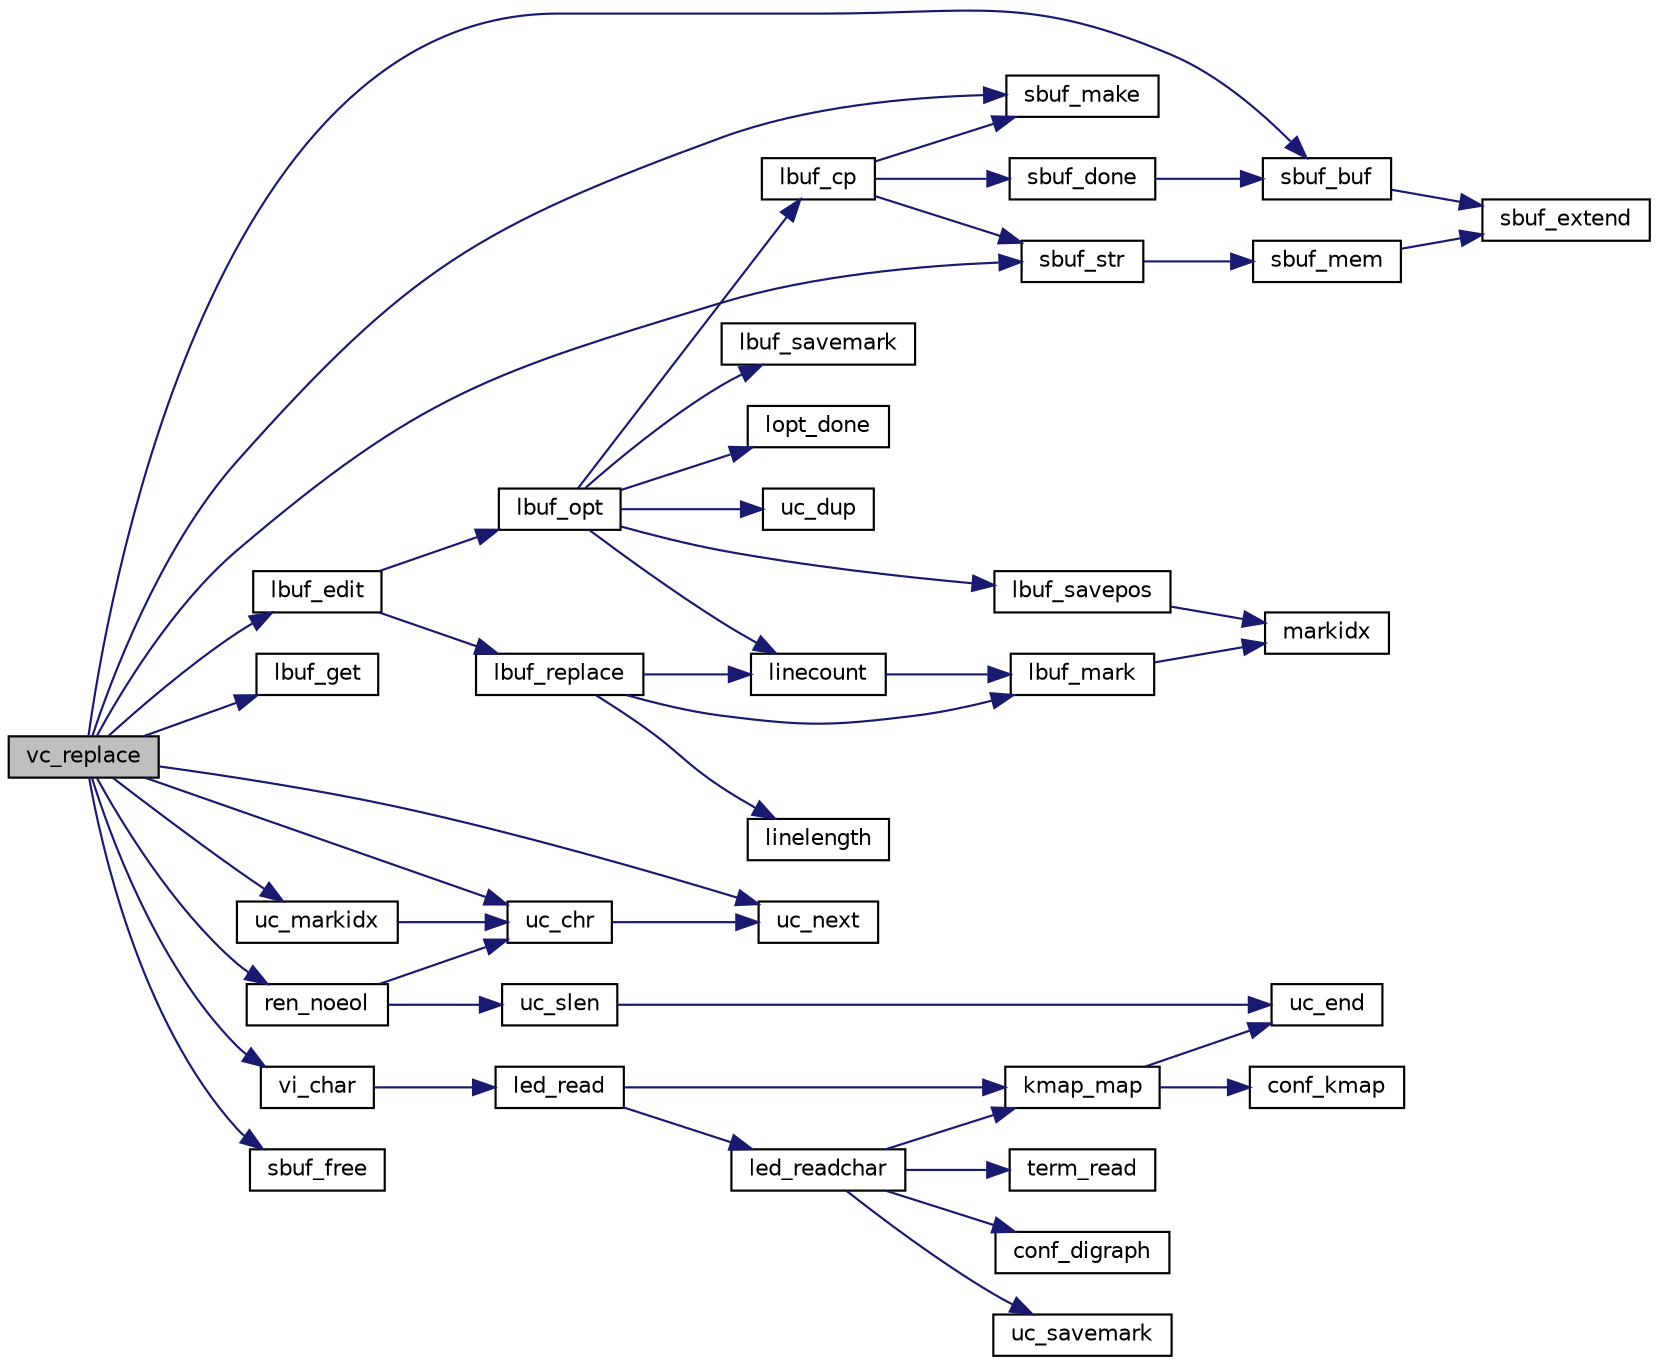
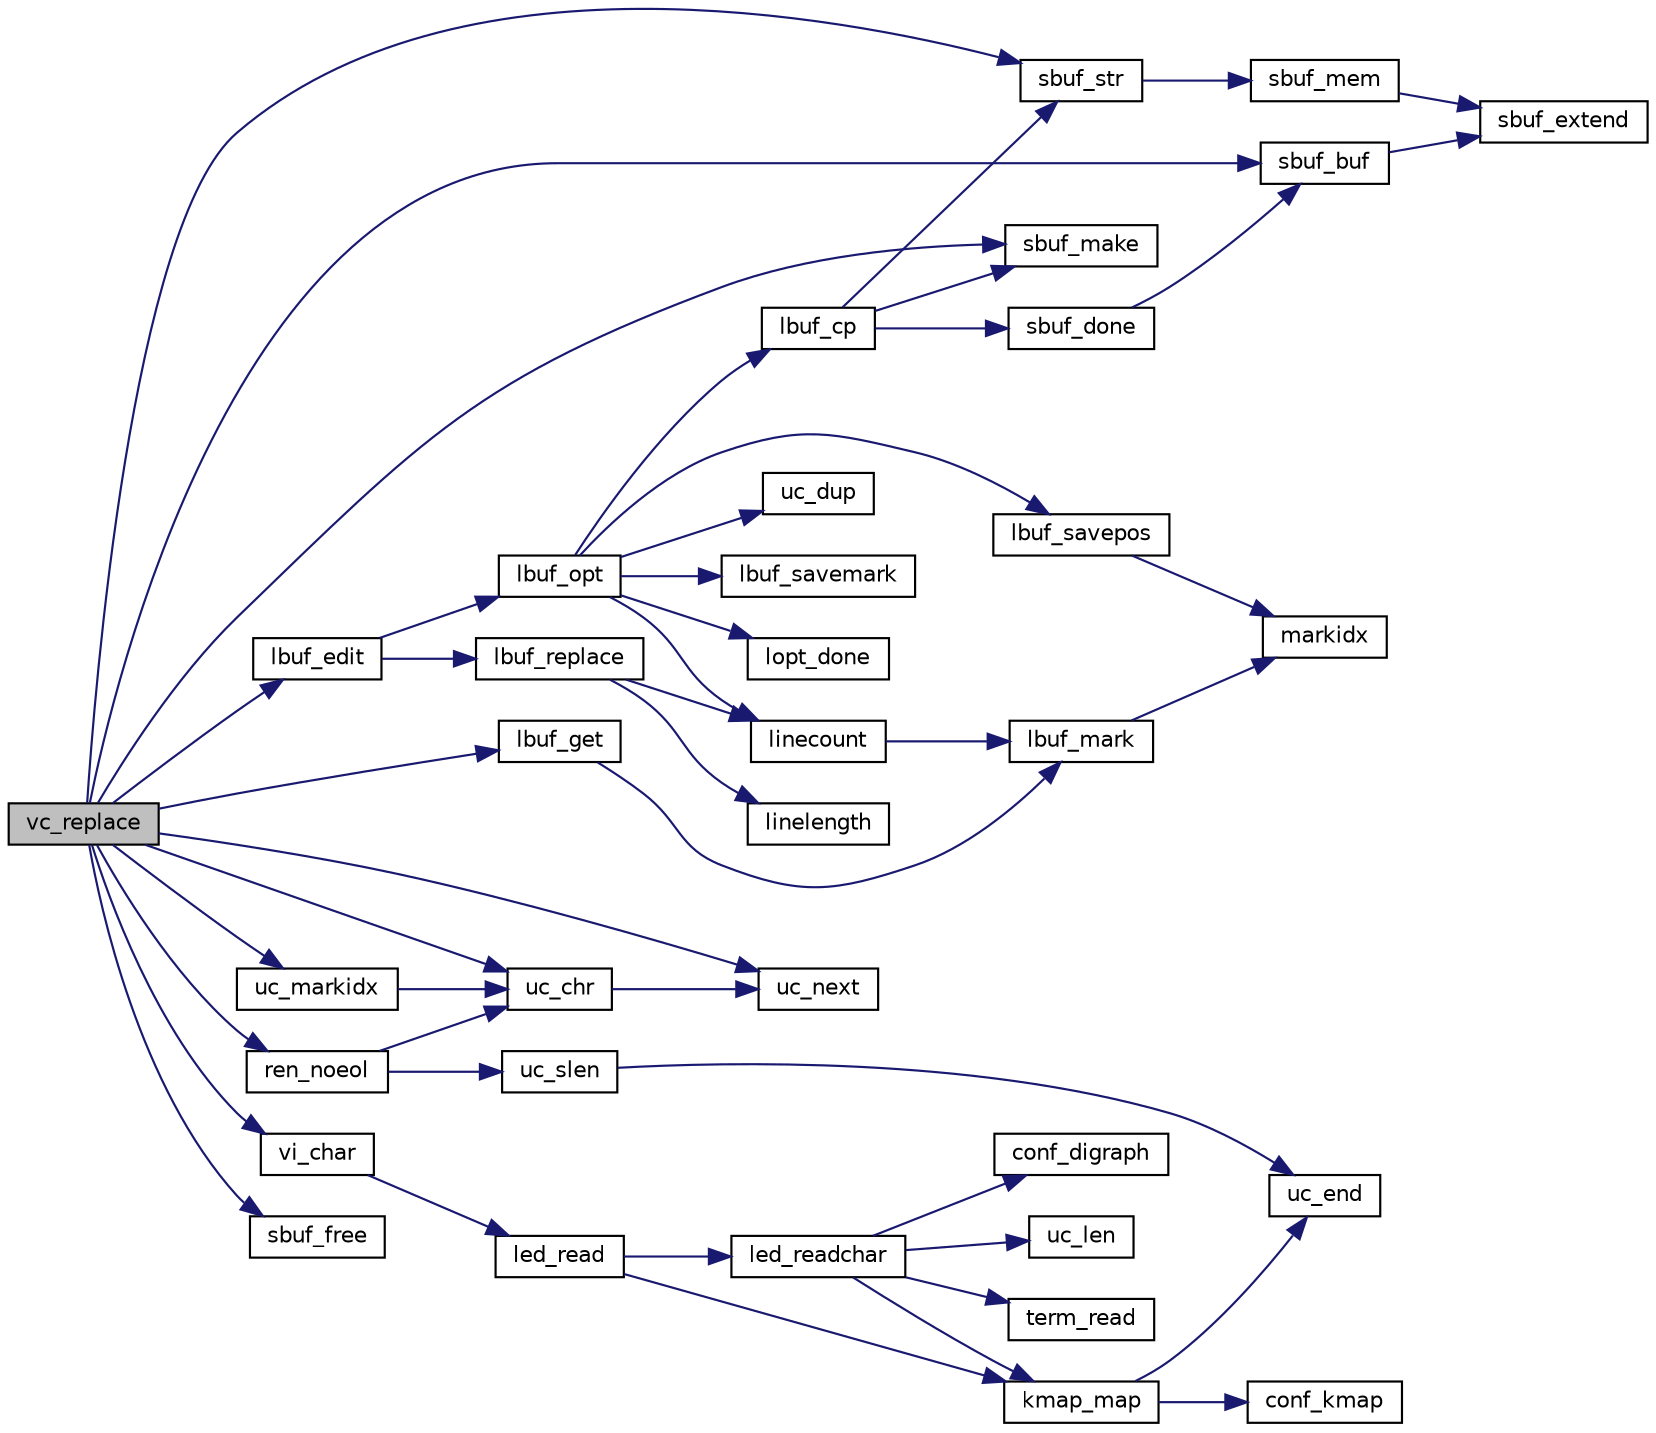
(809, 723) -> (815, 887)
(1082, 1335) -> (1081, 1237)
